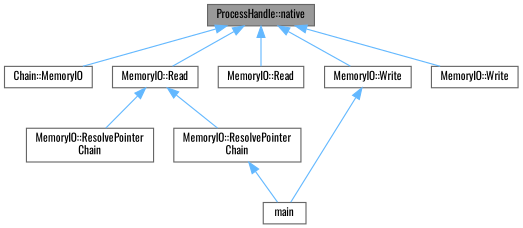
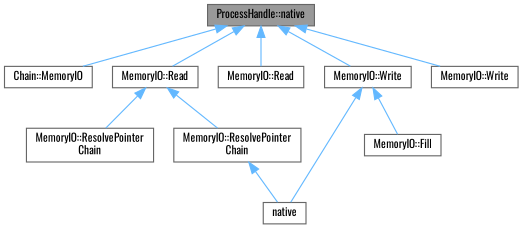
none -> (403, 145)
(285, 213) -> (285, 213)
